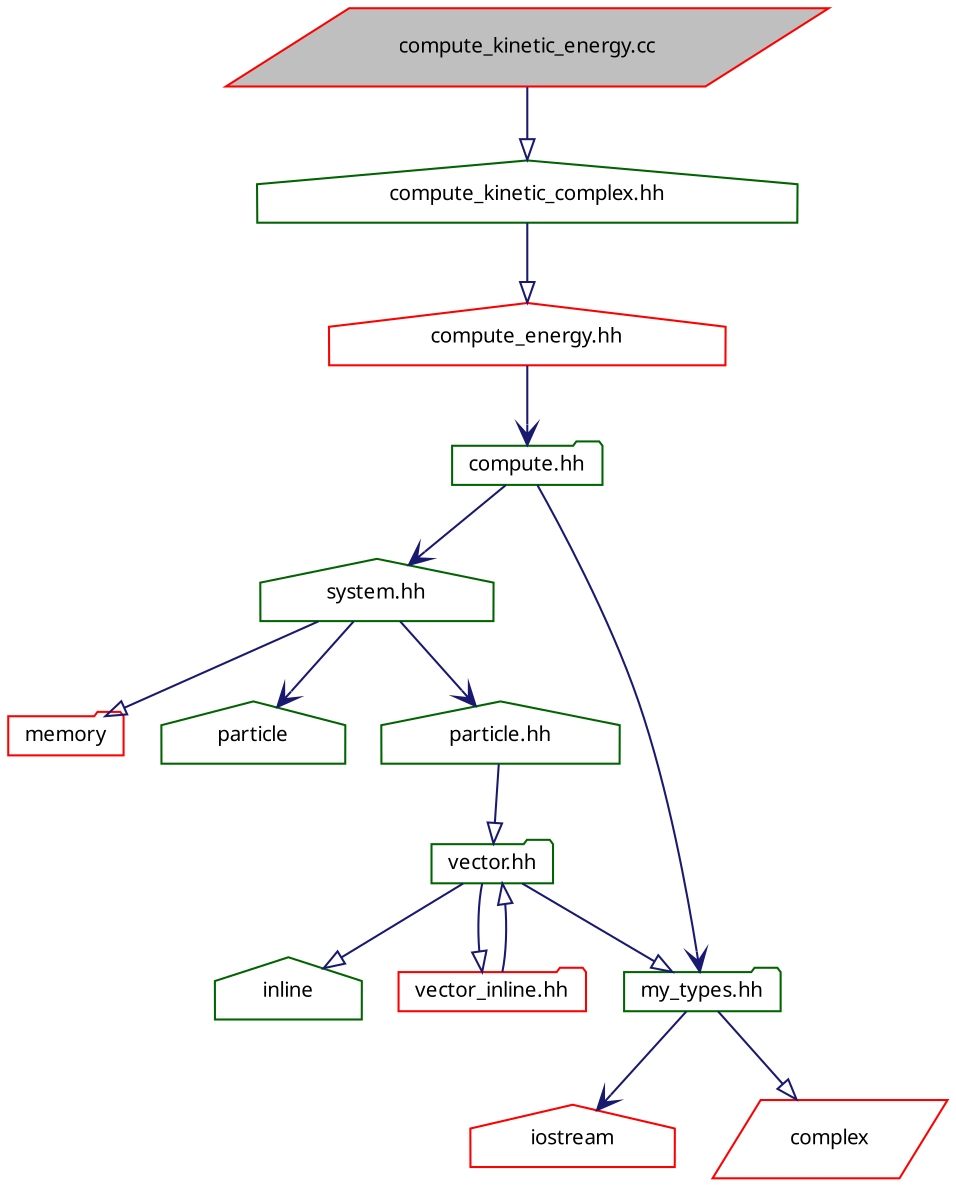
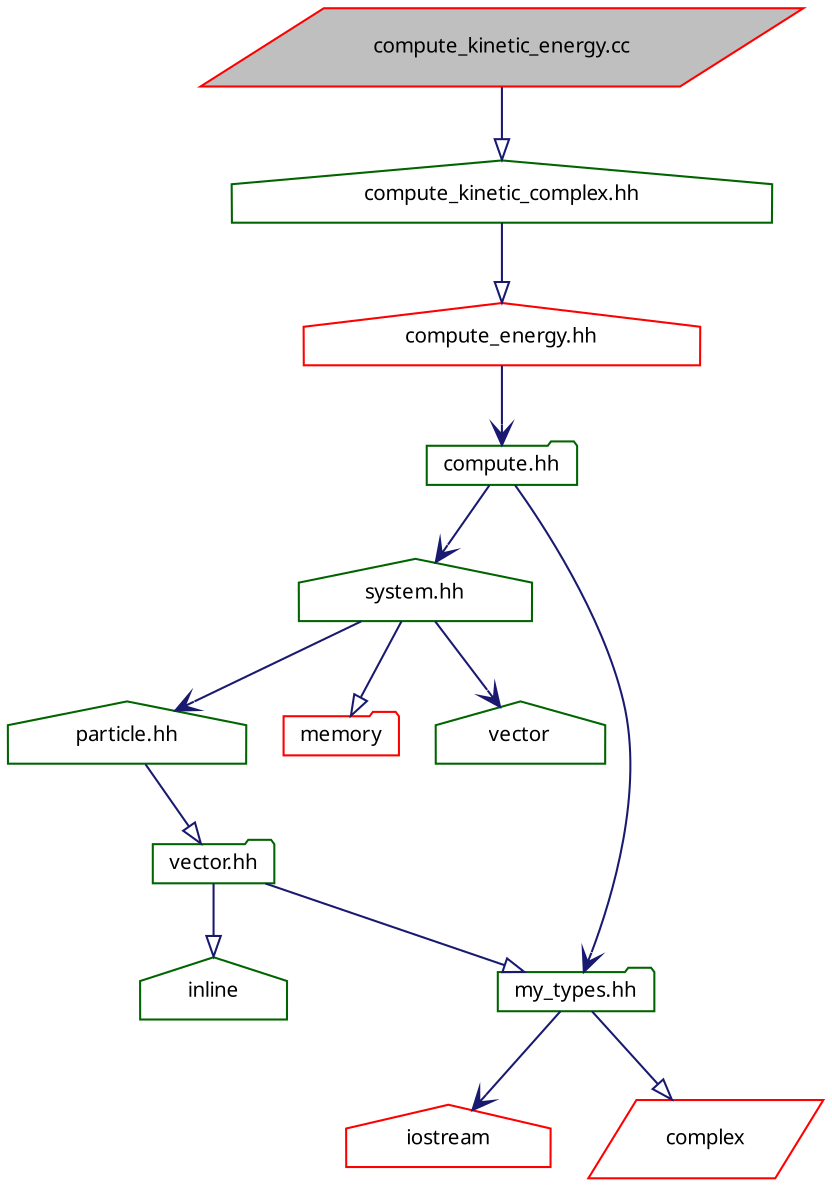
(253, 736) -> (520, 736)
(492, 992) -> none
